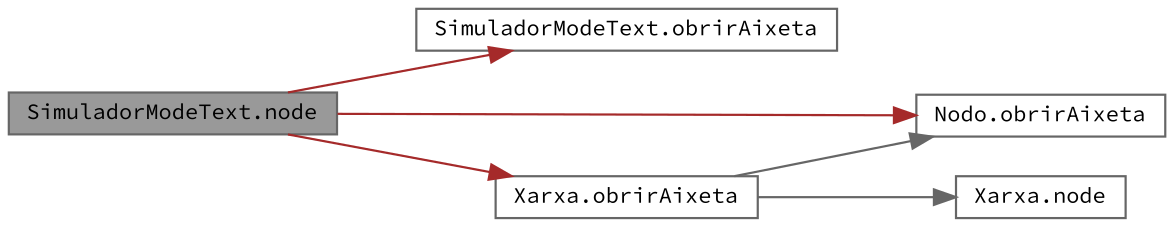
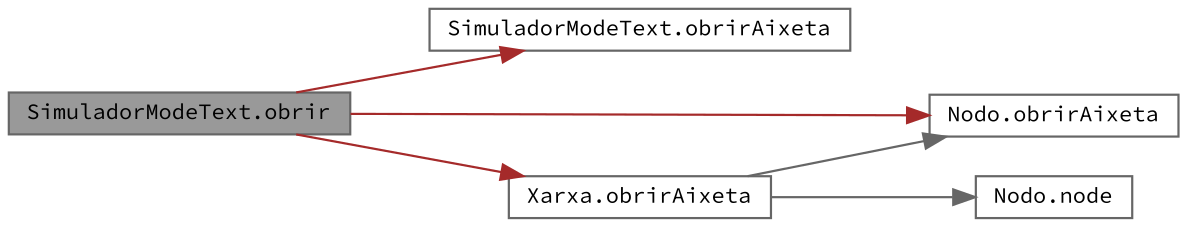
(173, 113) -> (180, 113)
(1041, 197) -> (1054, 197)
